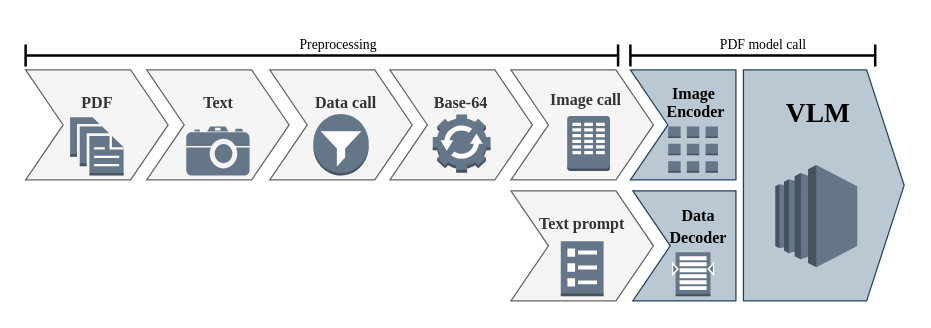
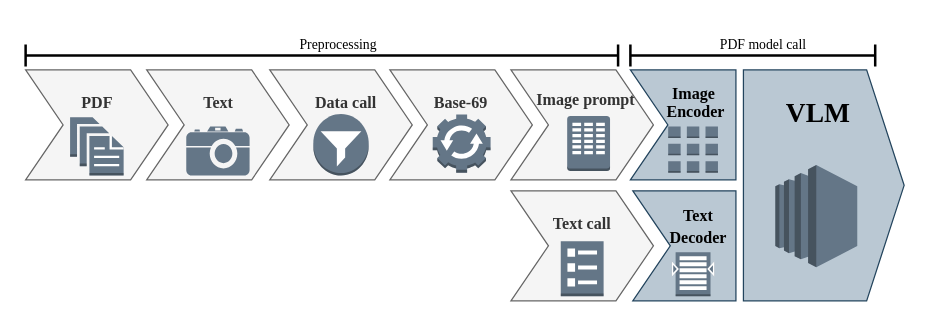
(586, 84) -> (586, 84)
(461, 86) -> (461, 86)
(583, 208) -> (583, 208)
(699, 208) -> (699, 208)
